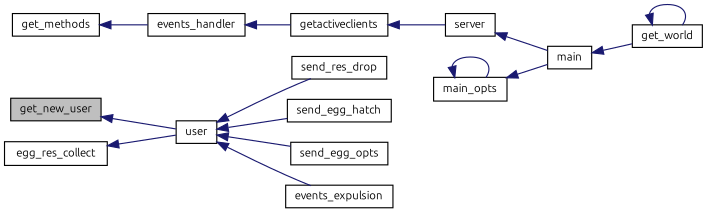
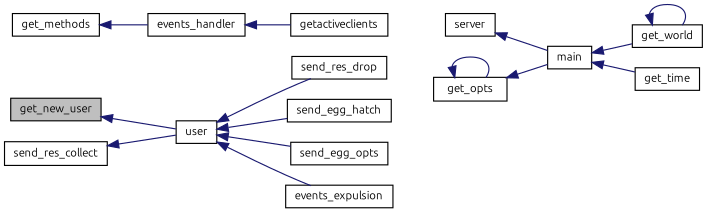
(422, 25) -> none
none -> (667, 79)
(470, 89) -> (470, 89)
(56, 154) -> (56, 154)
